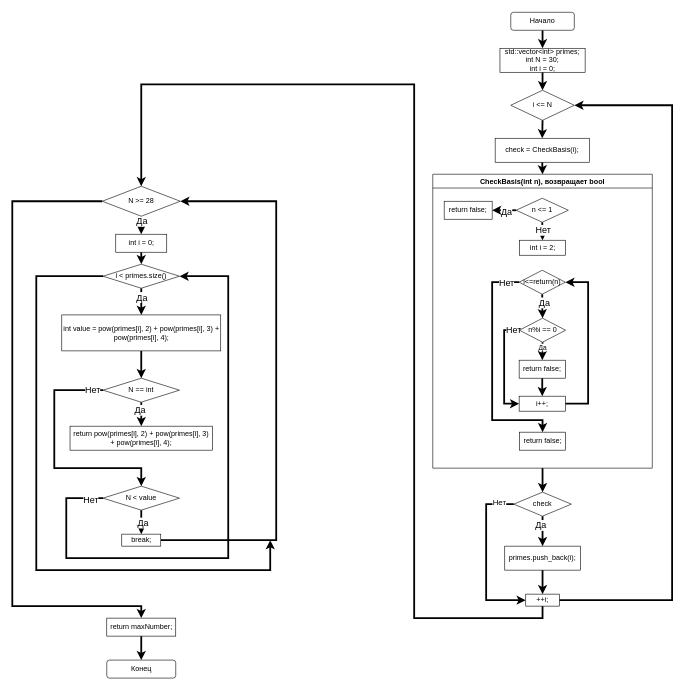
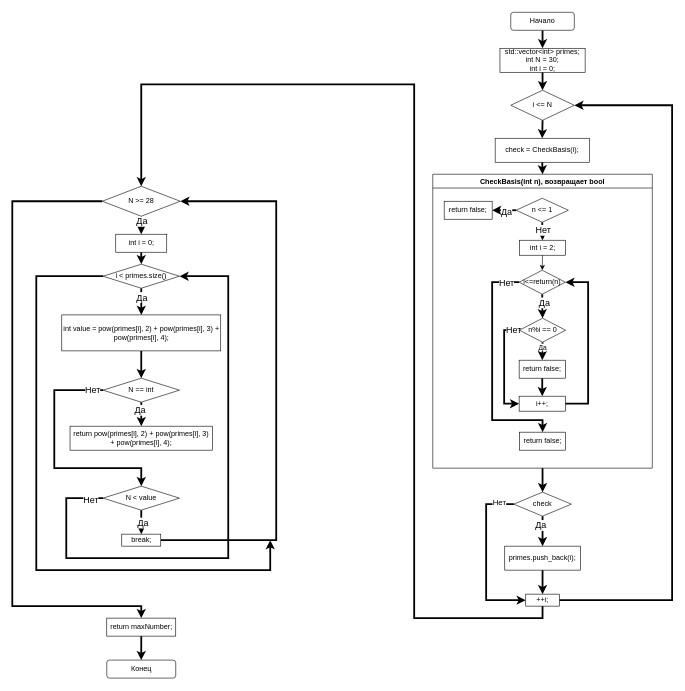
none -> (543, 260)
